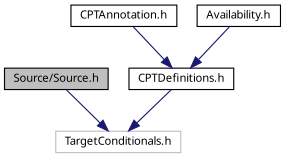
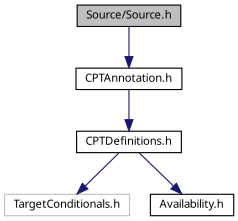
(214, 43) -> (156, 169)
(83, 107) -> (129, 42)
